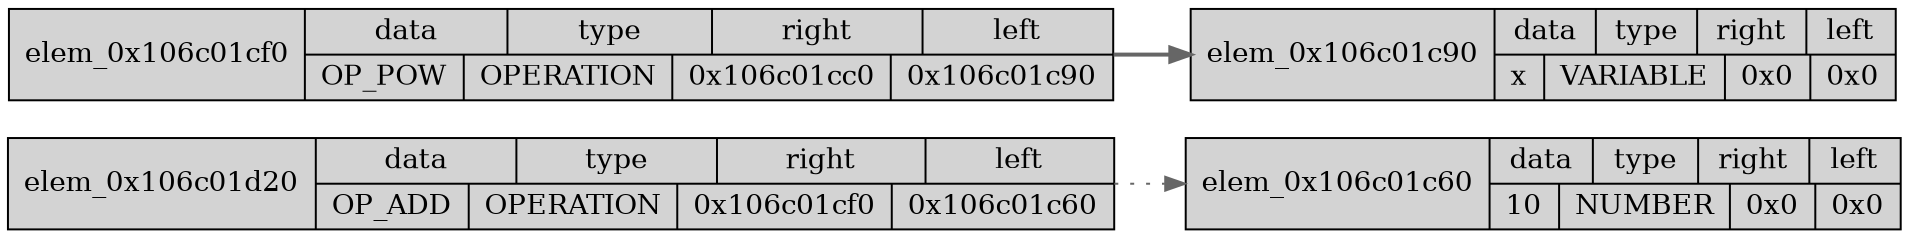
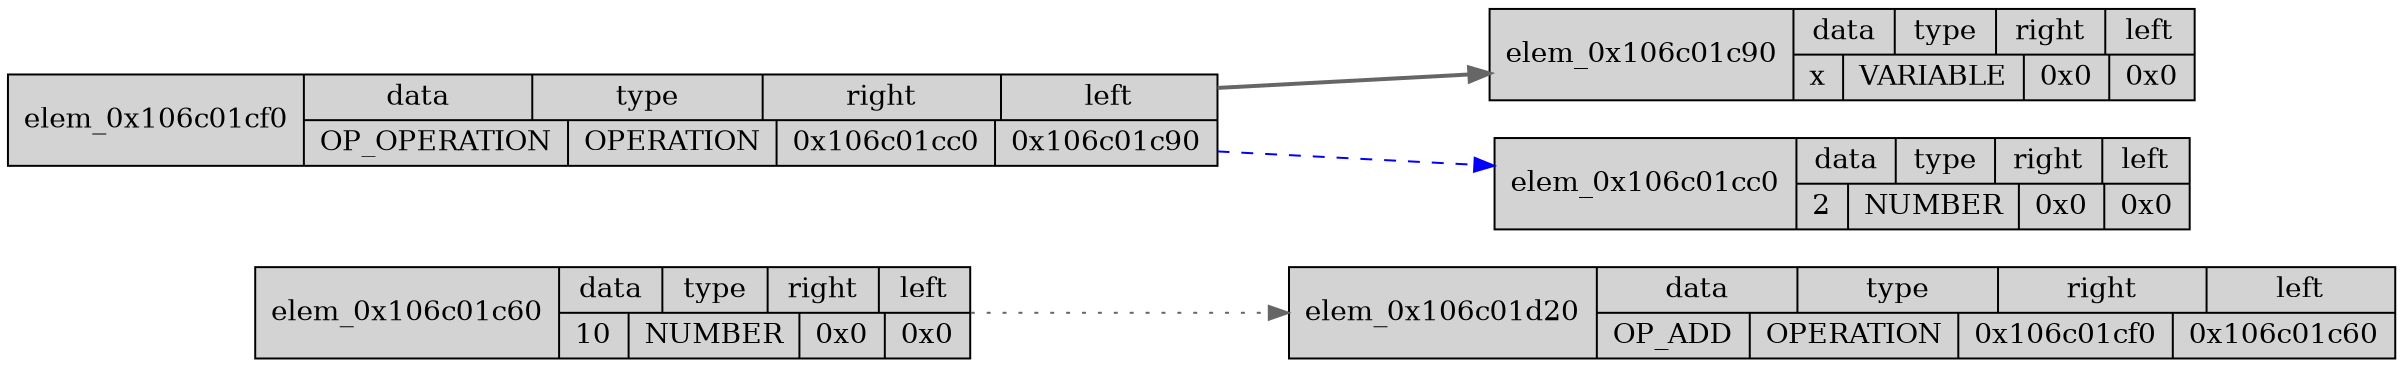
(384, 76) -> (436, 142)
(1140, 184) -> (1120, 313)
none -> (1842, 184)
